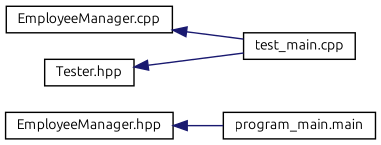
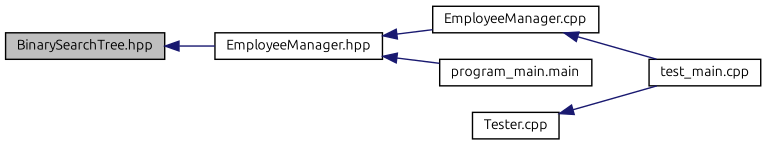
none -> (415, 32)
none -> (85, 46)
(89, 73) -> (516, 126)
